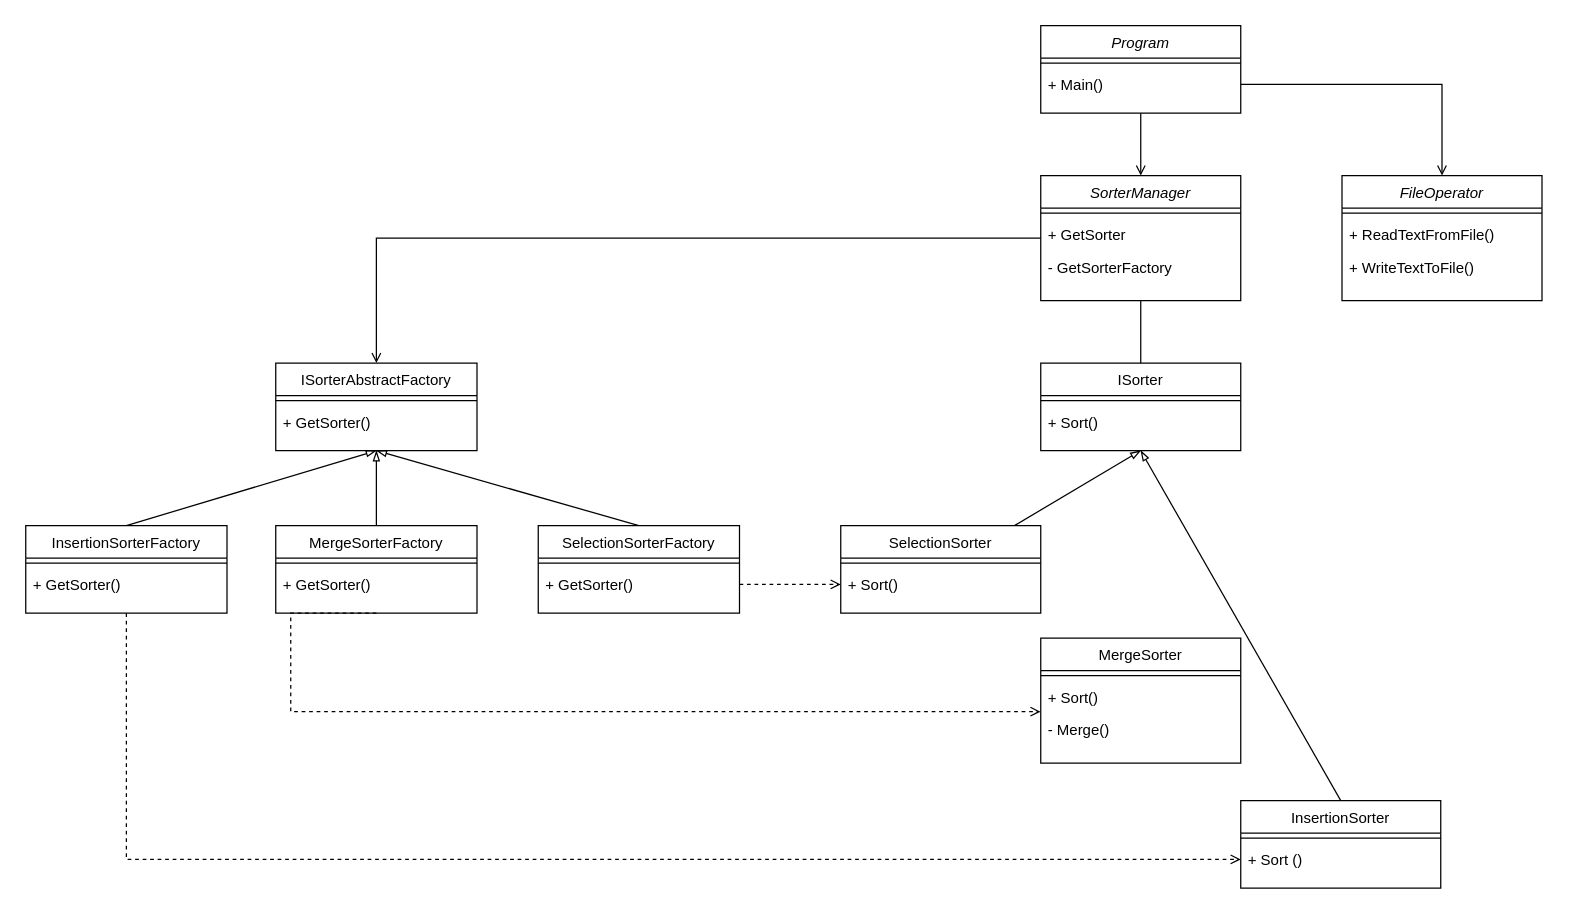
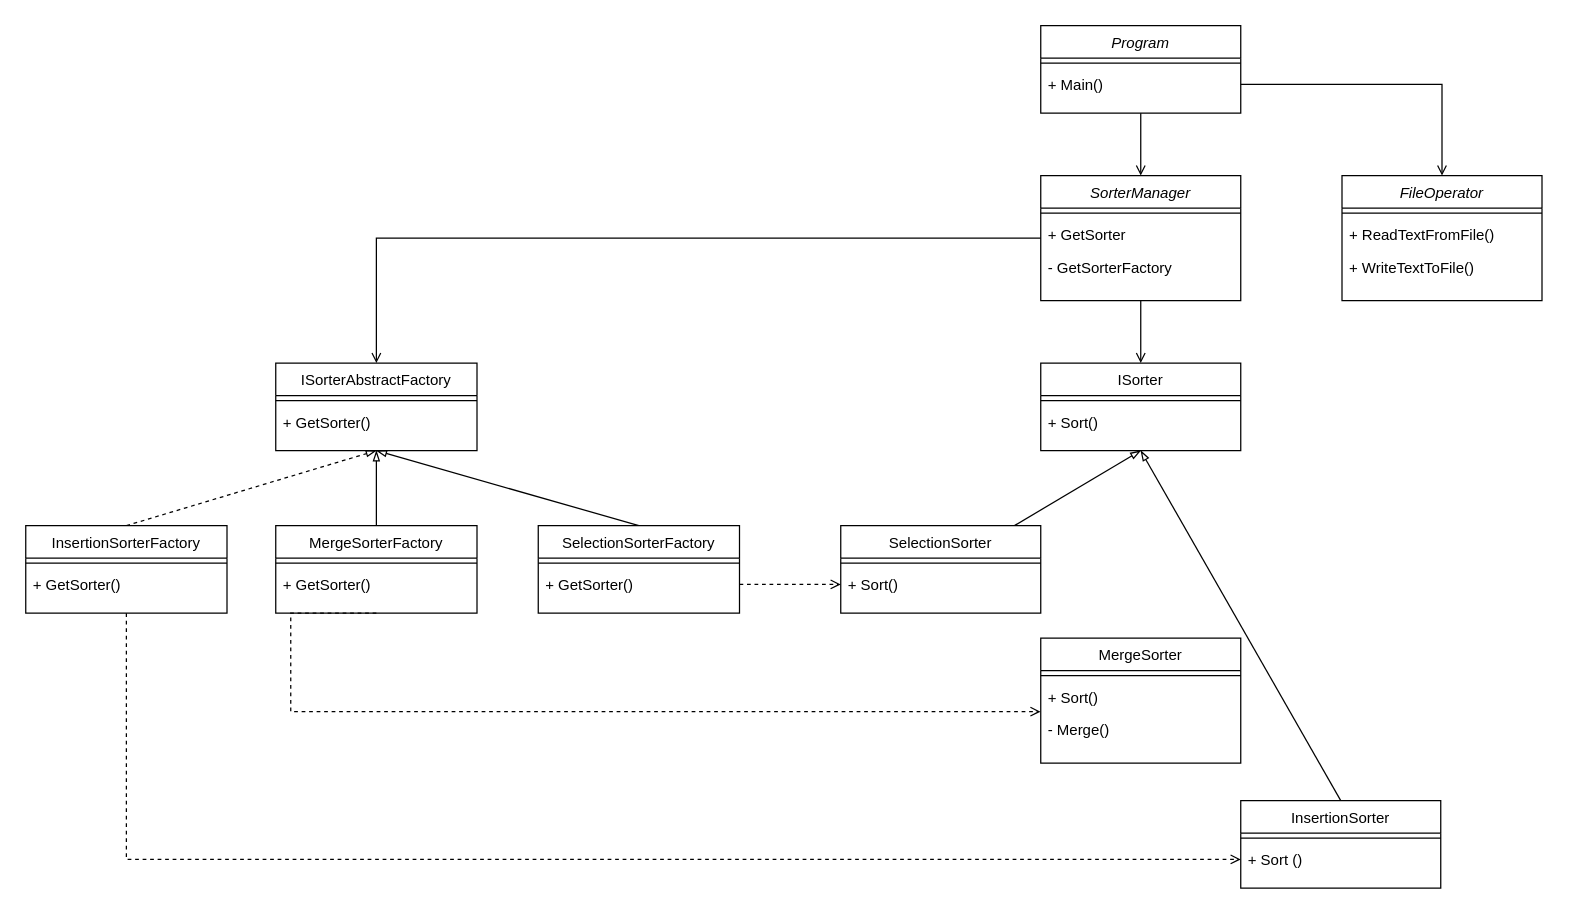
(1141, 357) -> (1141, 356)
(245, 490) -> (245, 490)
